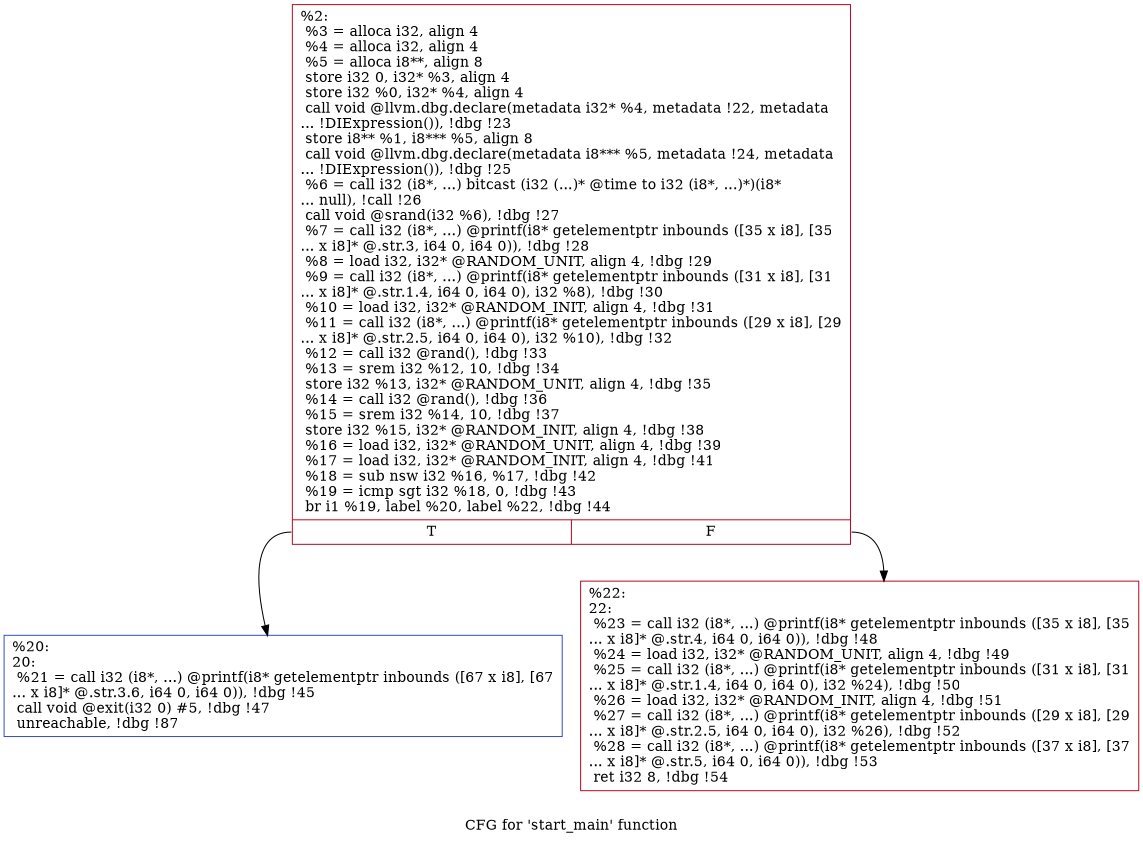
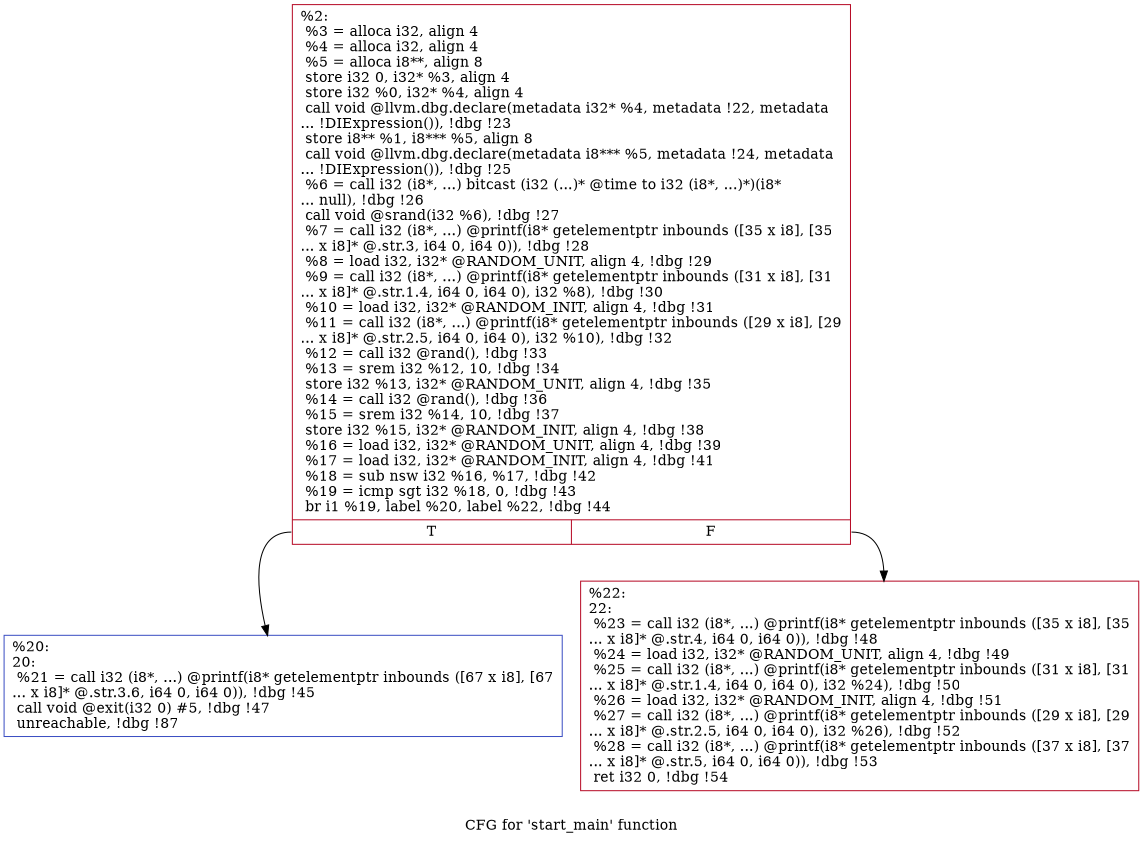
(361, 200) -> (362, 200)
(659, 777) -> (659, 777)
